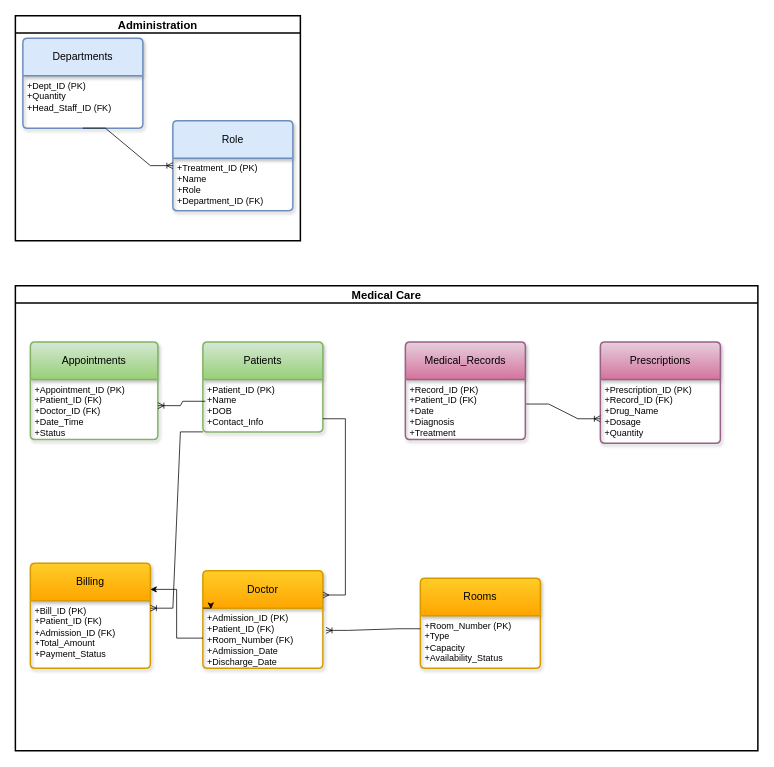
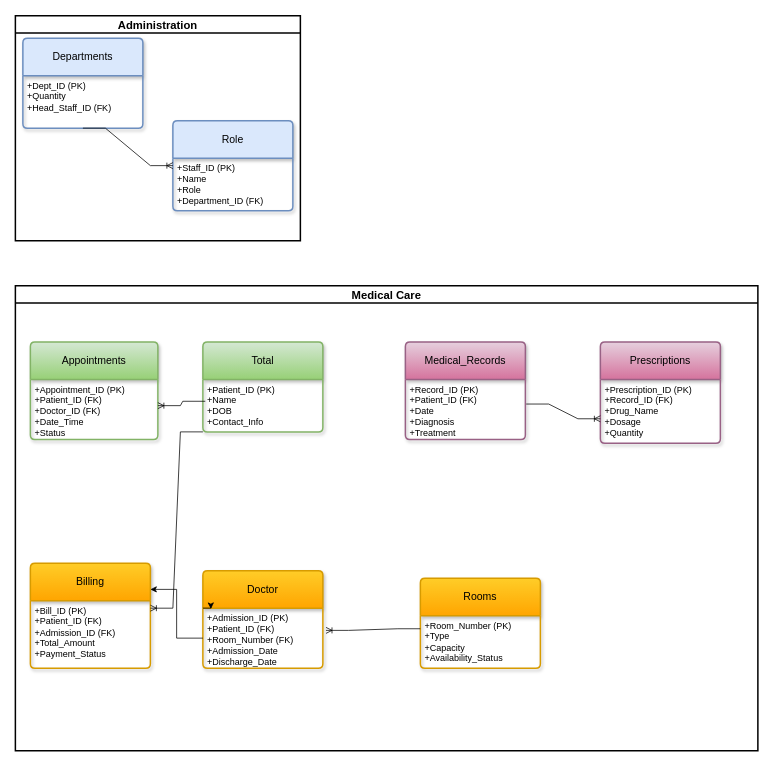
(224, 185) -> (224, 185)
(263, 360) -> (263, 360)
(345, 507) -> none
